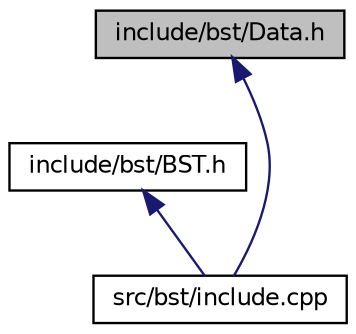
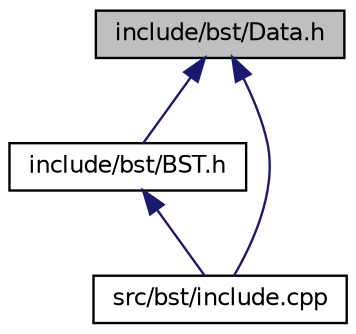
none -> (167, 111)
